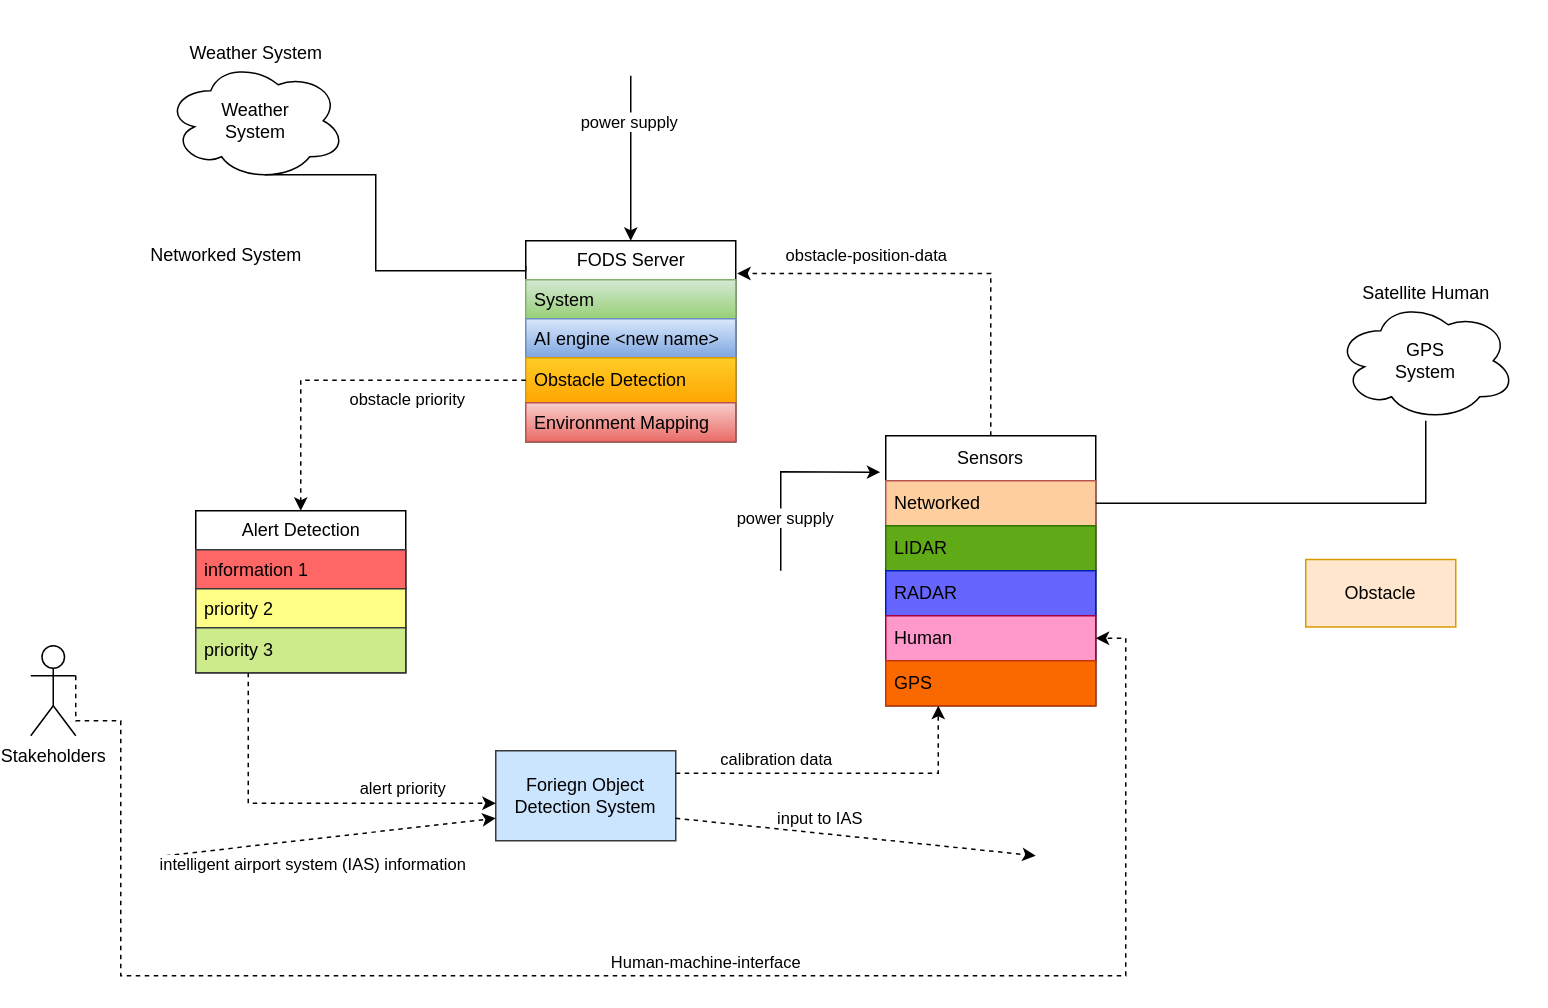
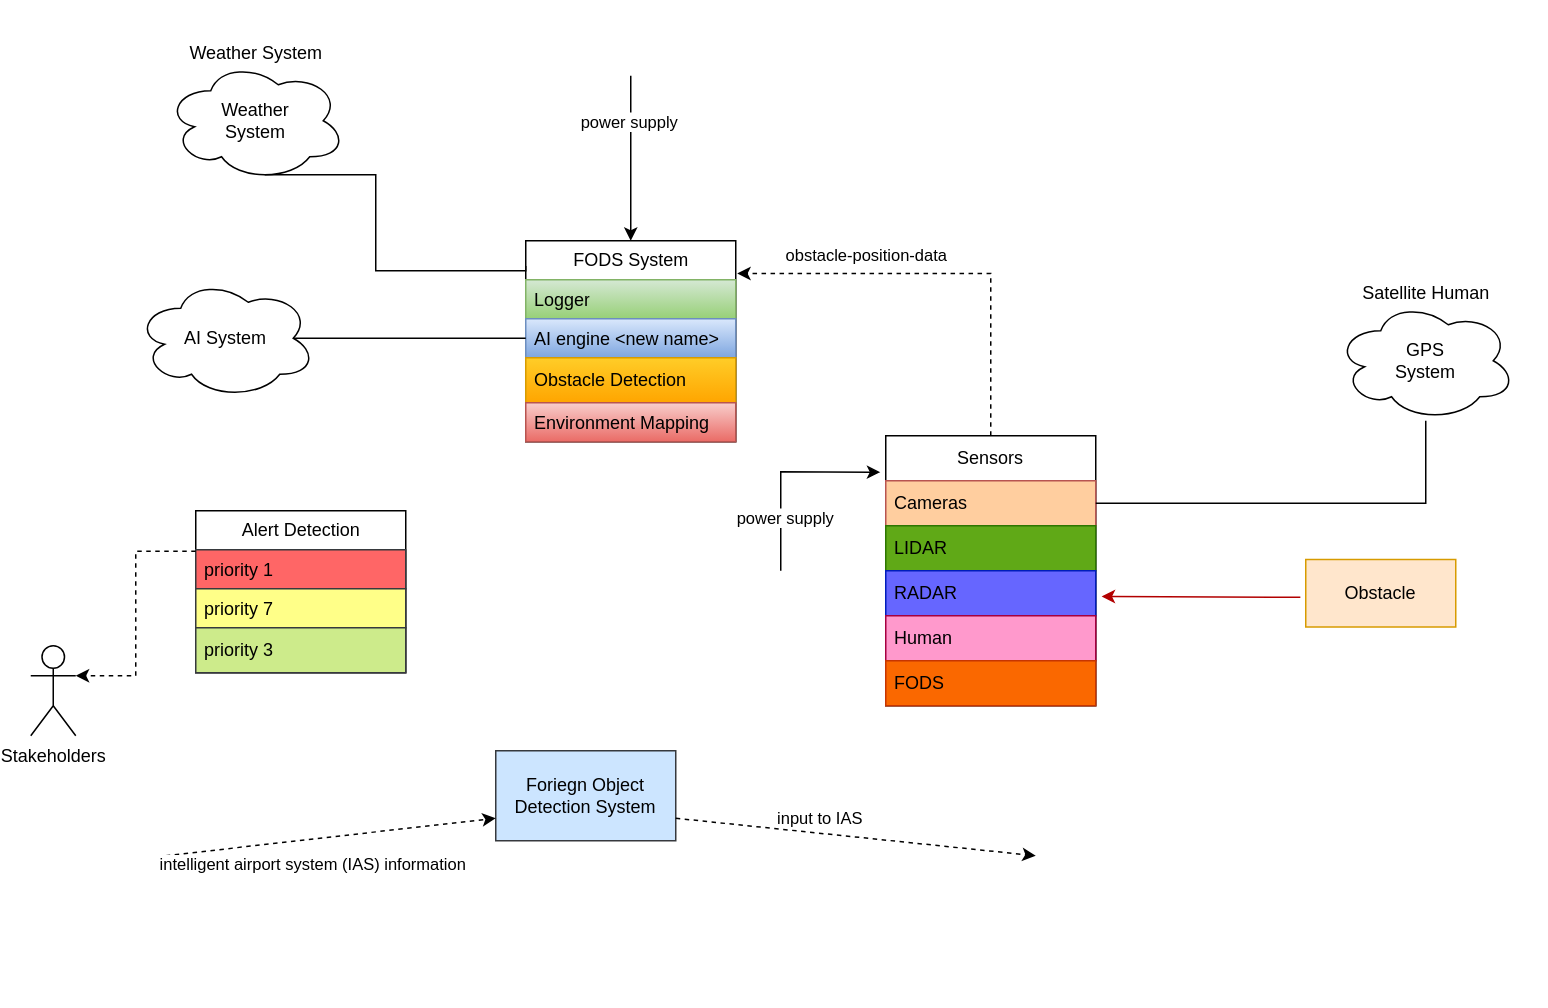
(226, 256) -> none
(632, 260) -> (632, 260)
(565, 301) -> (565, 301)
none -> (226, 338)
none -> (408, 338)
(352, 380) -> none
(940, 503) -> (930, 503)
(263, 571) -> (248, 571)
none -> (1206, 597)
none -> (136, 609)
(248, 610) -> (248, 610)
(910, 683) -> (915, 683)
(834, 773) -> none
(302, 803) -> none
(631, 976) -> none
